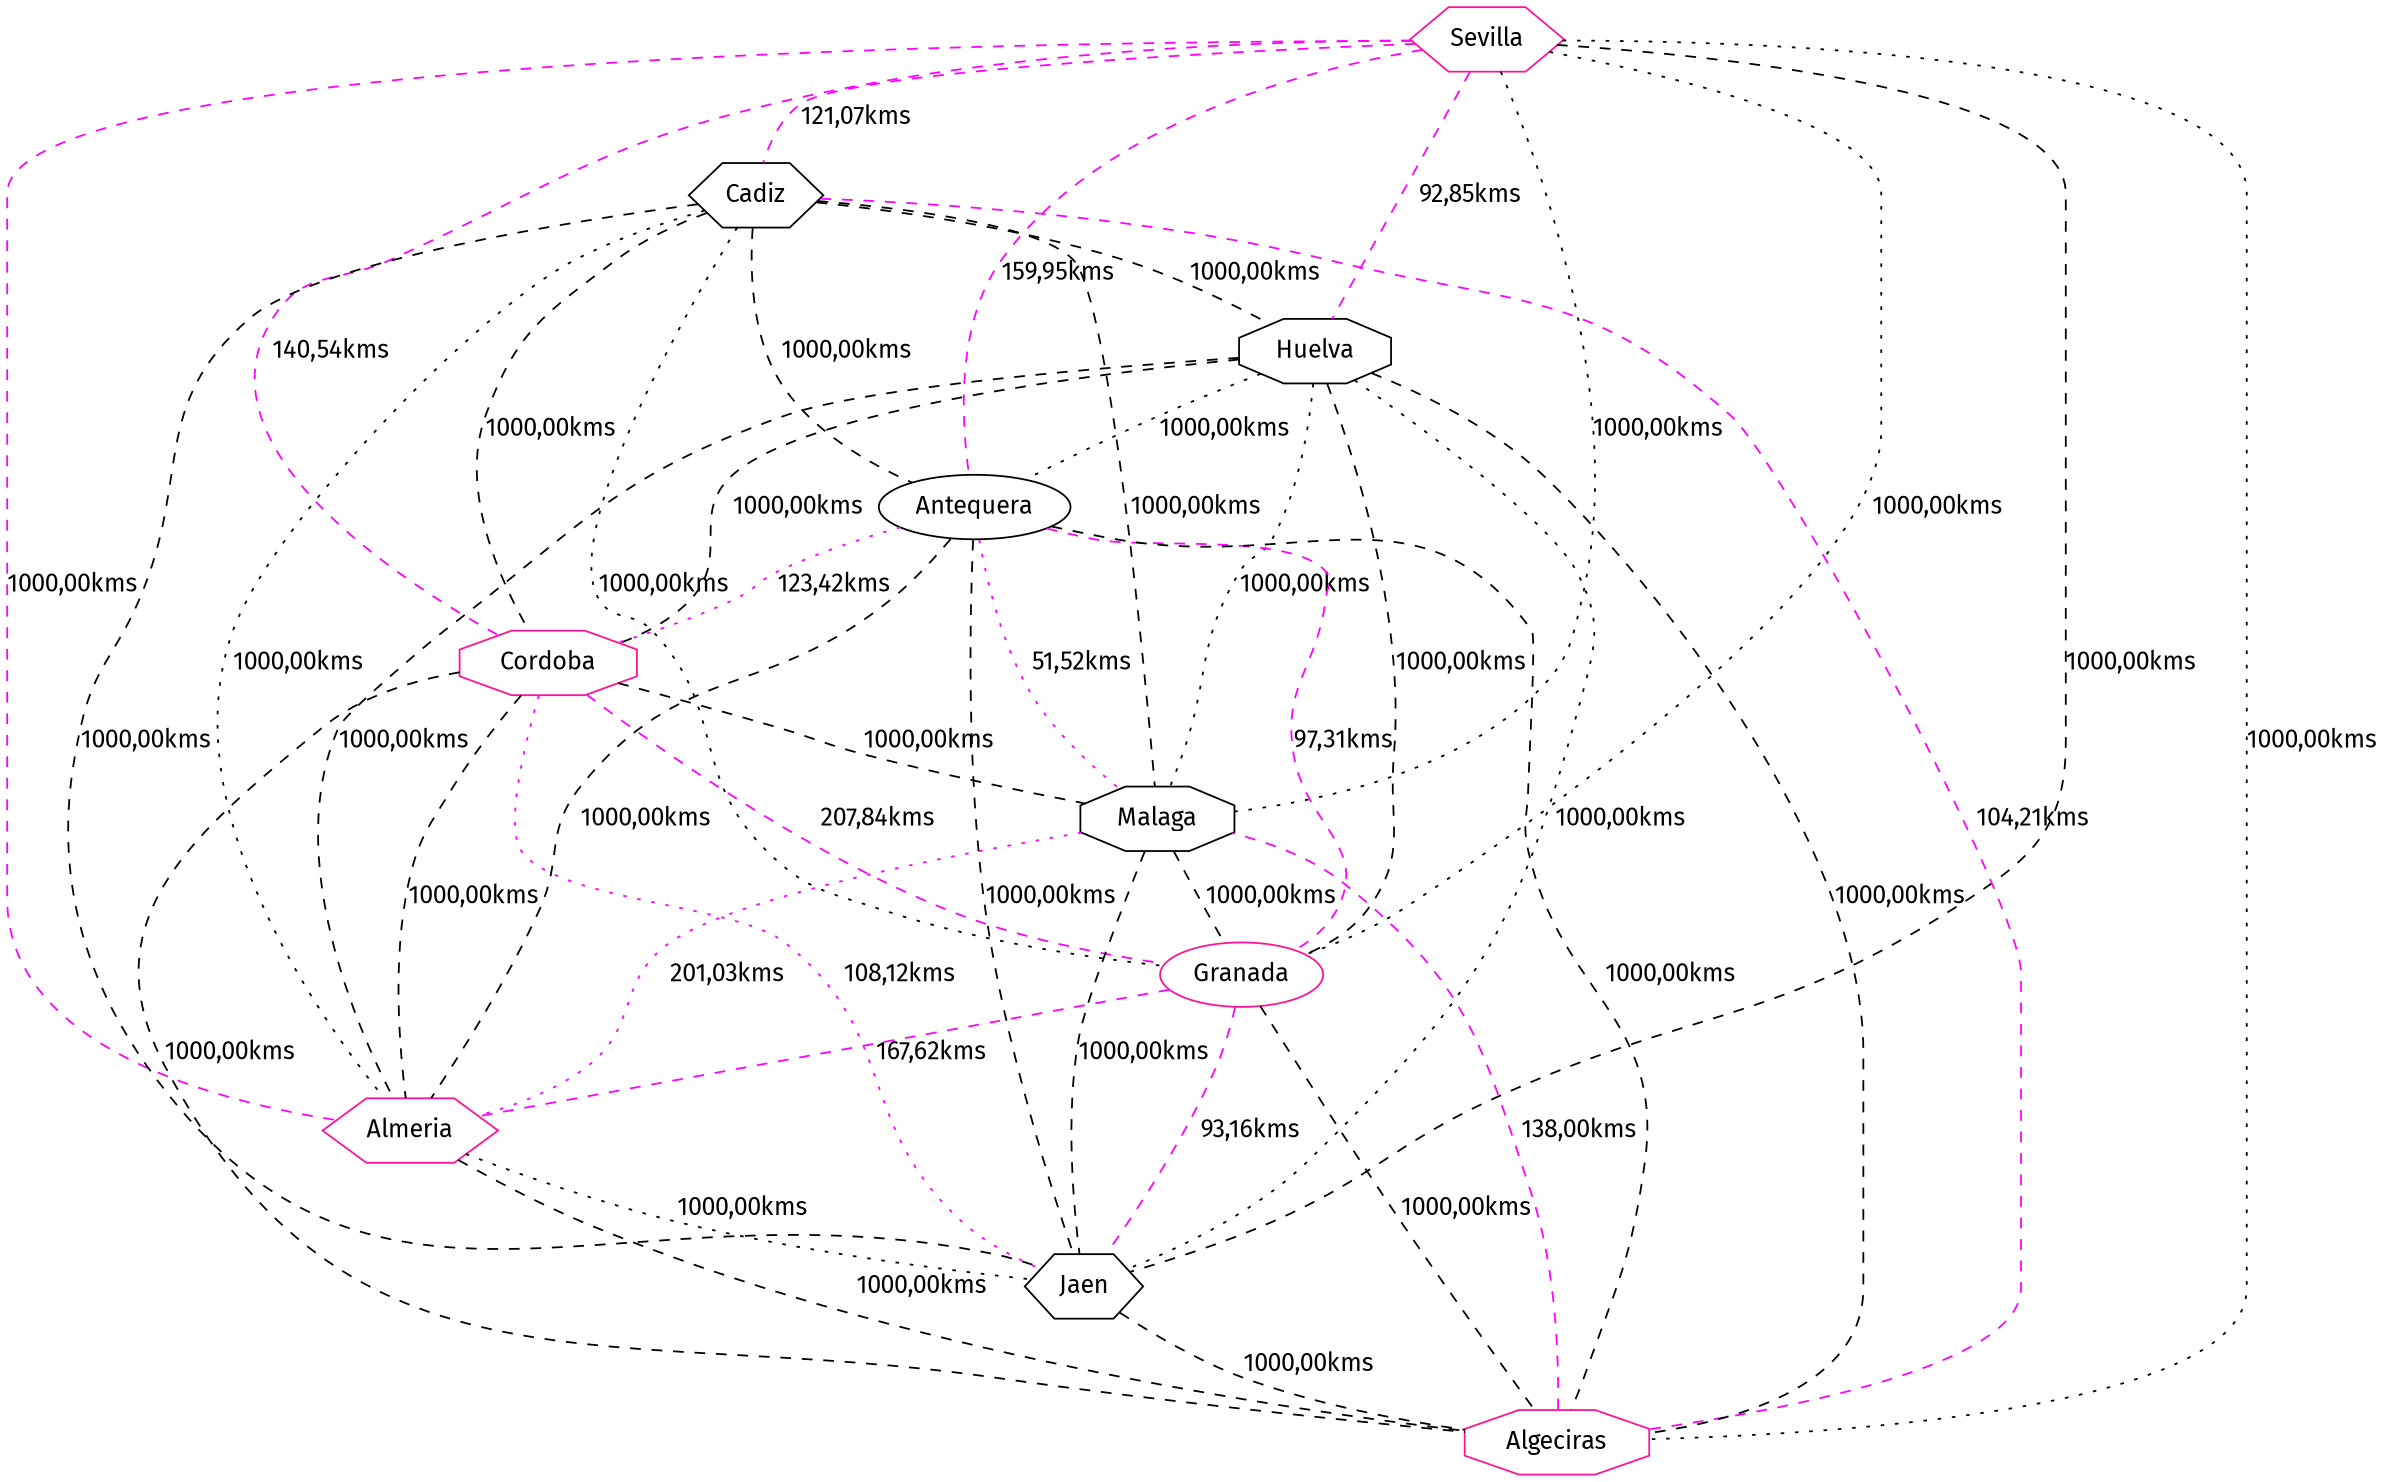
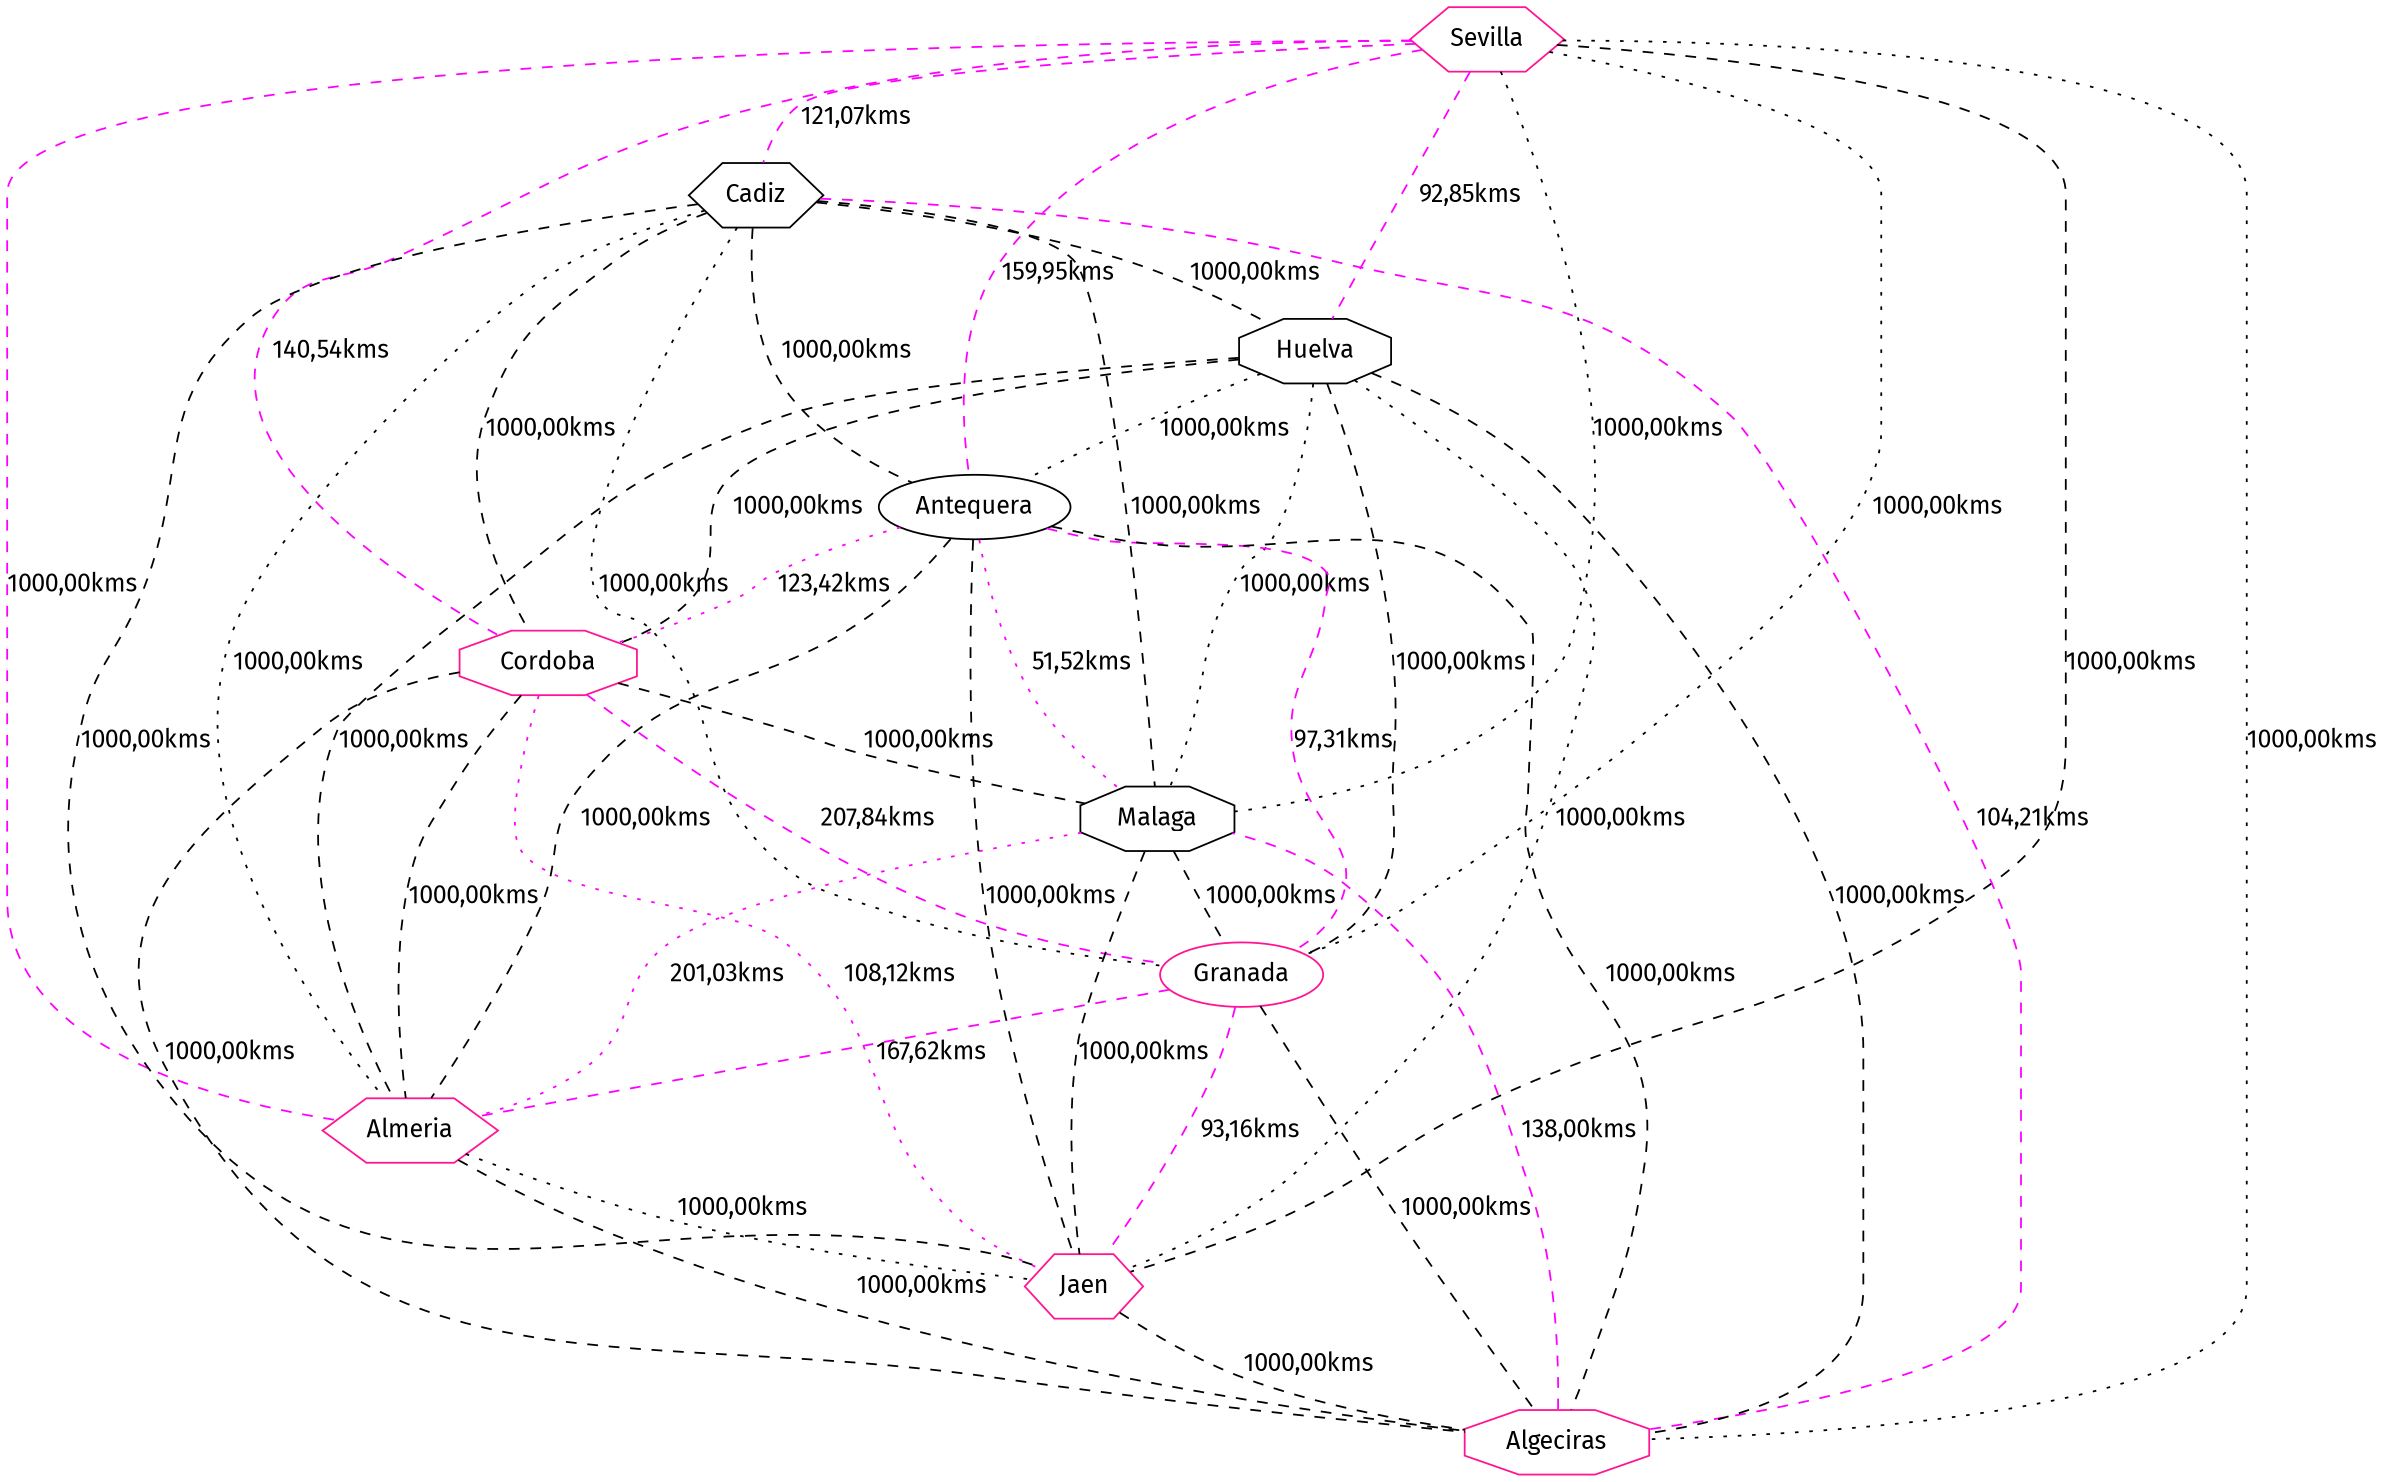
(1084, 1286) -> (1084, 1286)
